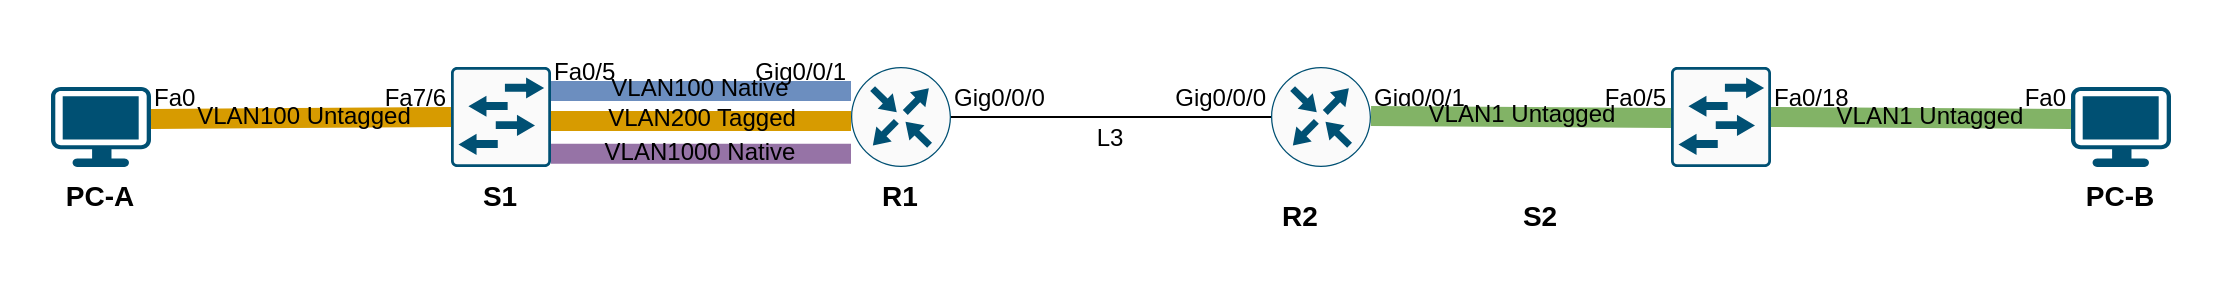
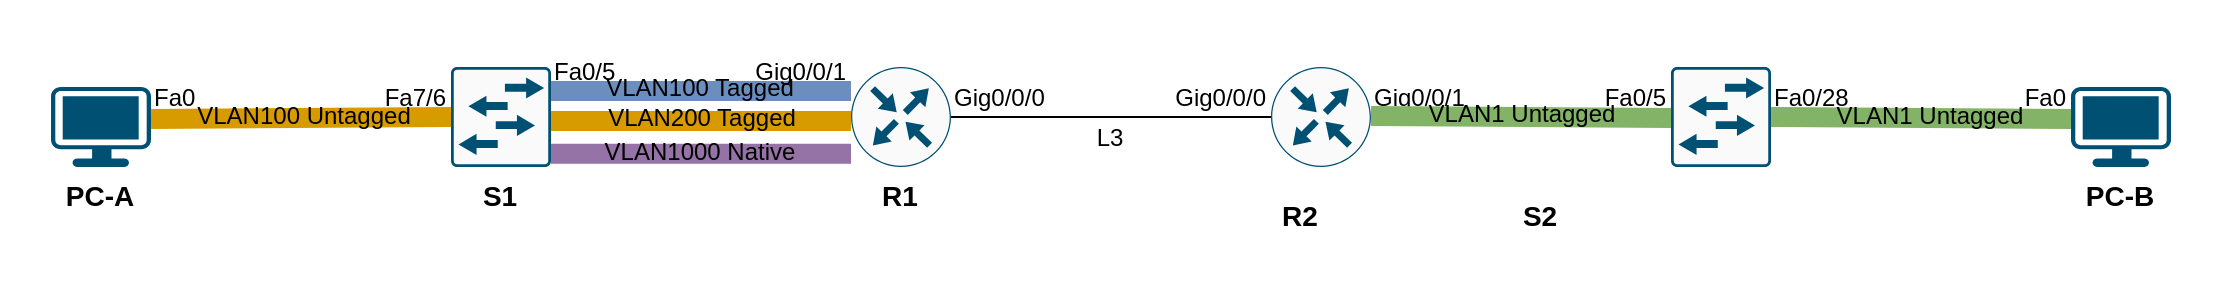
(701, 89) -> (701, 89)
(1822, 97) -> (1822, 97)
